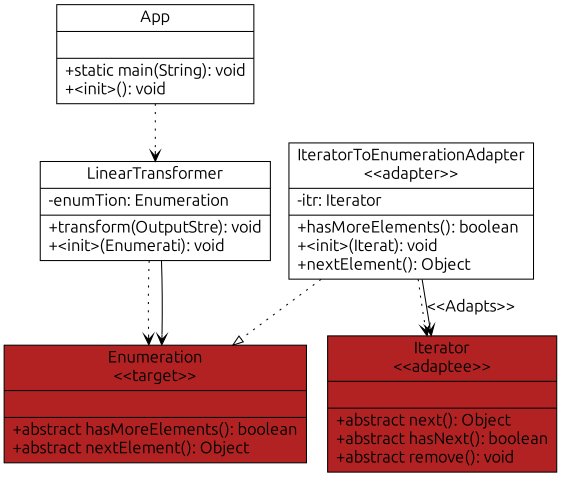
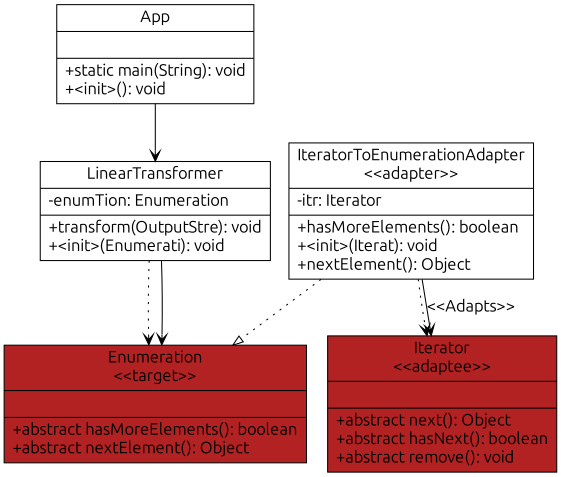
(155, 127) -> (155, 127)
